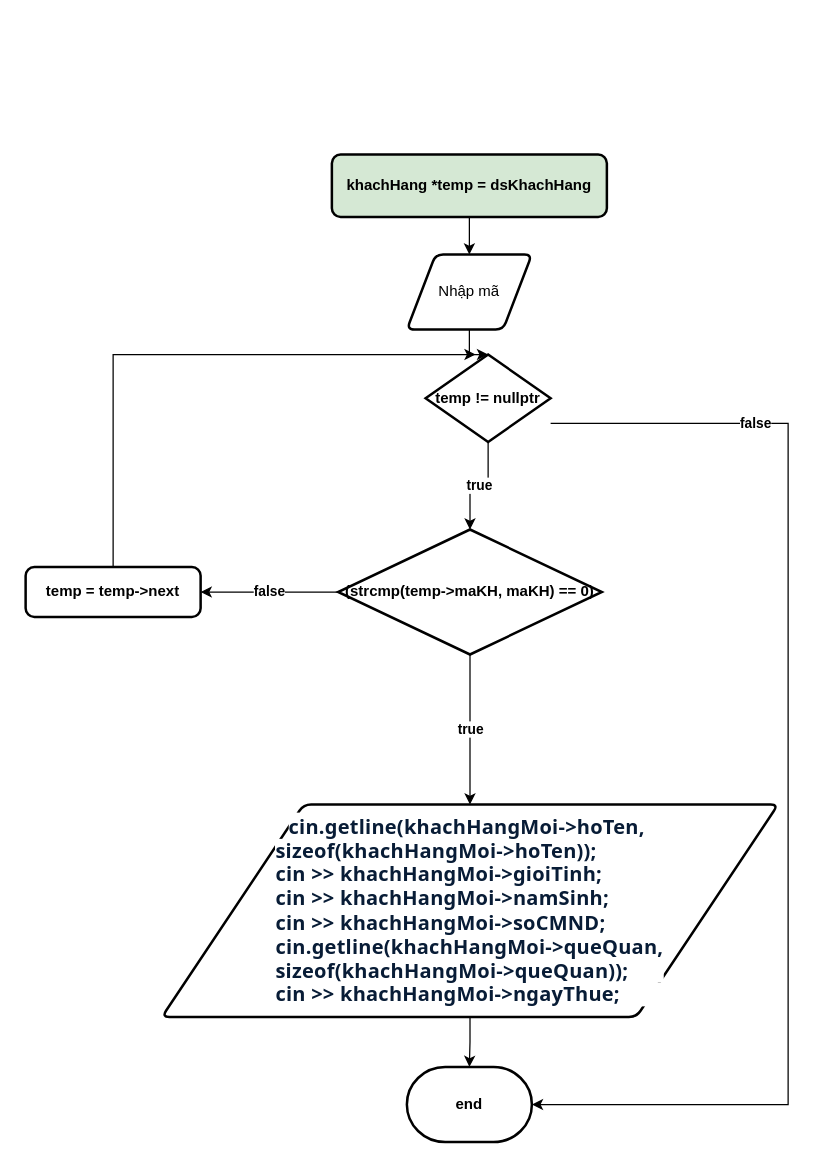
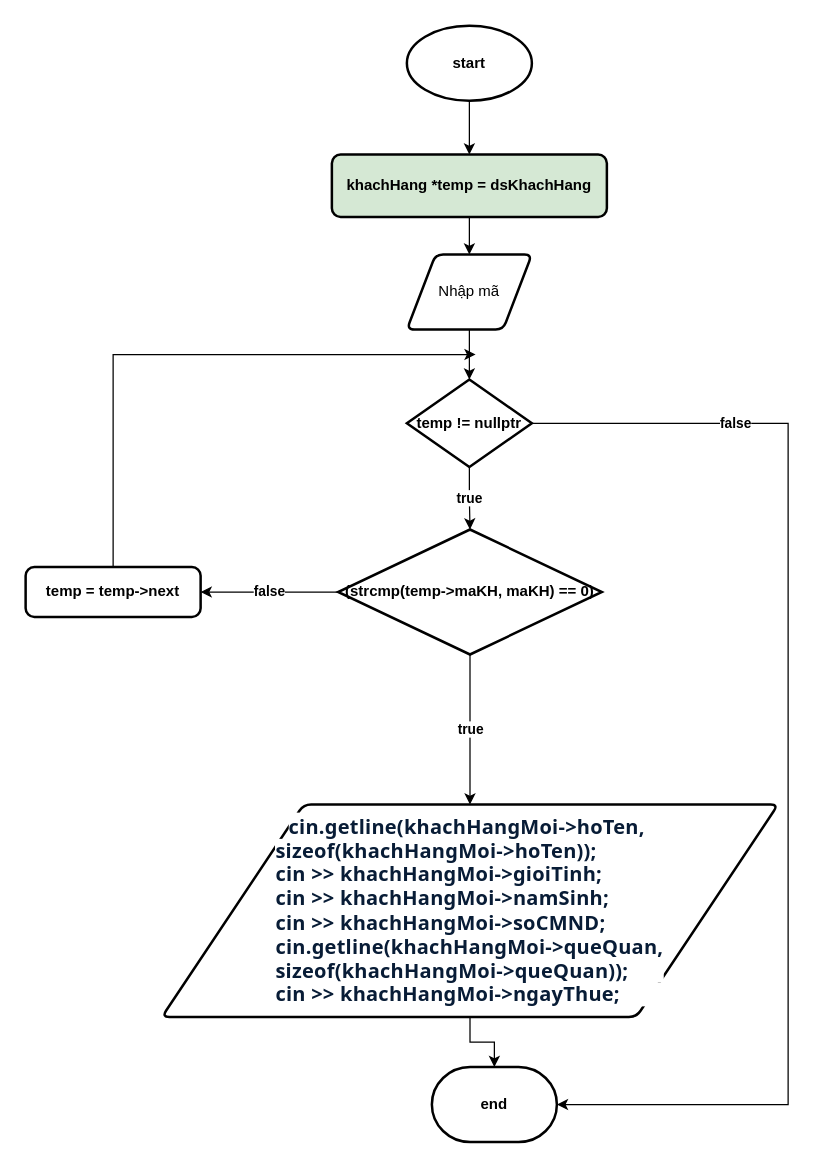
none -> (469, 63)
none -> (469, 123)
(488, 398) -> (469, 423)
(469, 1104) -> (494, 1104)
